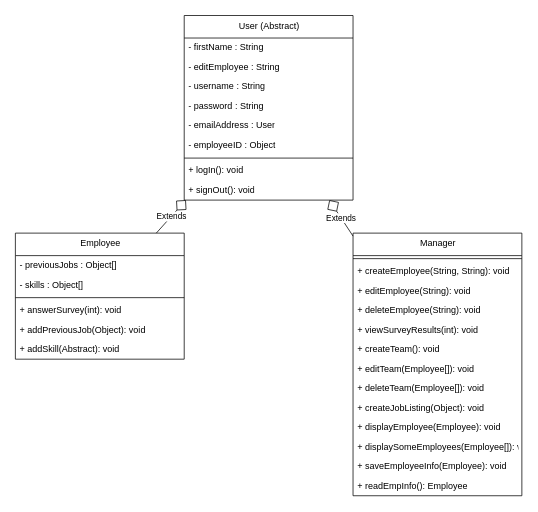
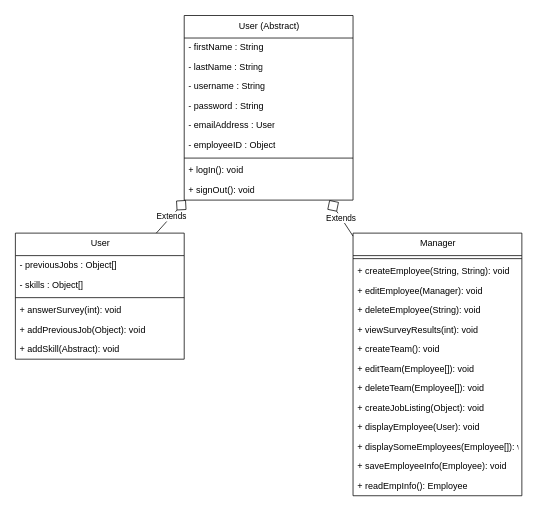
(238, 67) -> (229, 67)
(101, 244) -> (101, 244)
(420, 291) -> (423, 291)
(431, 427) -> (422, 427)
